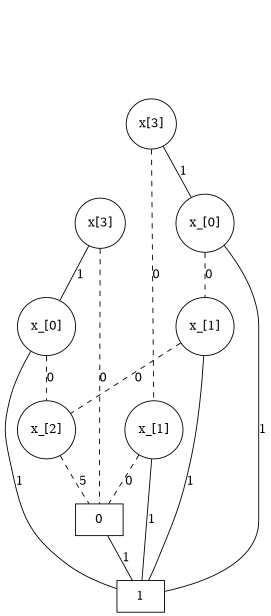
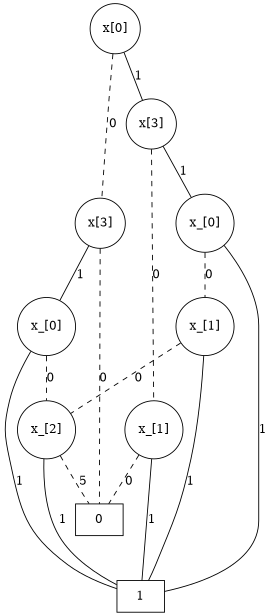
none -> (115, 29)
(120, 558) -> (58, 535)
